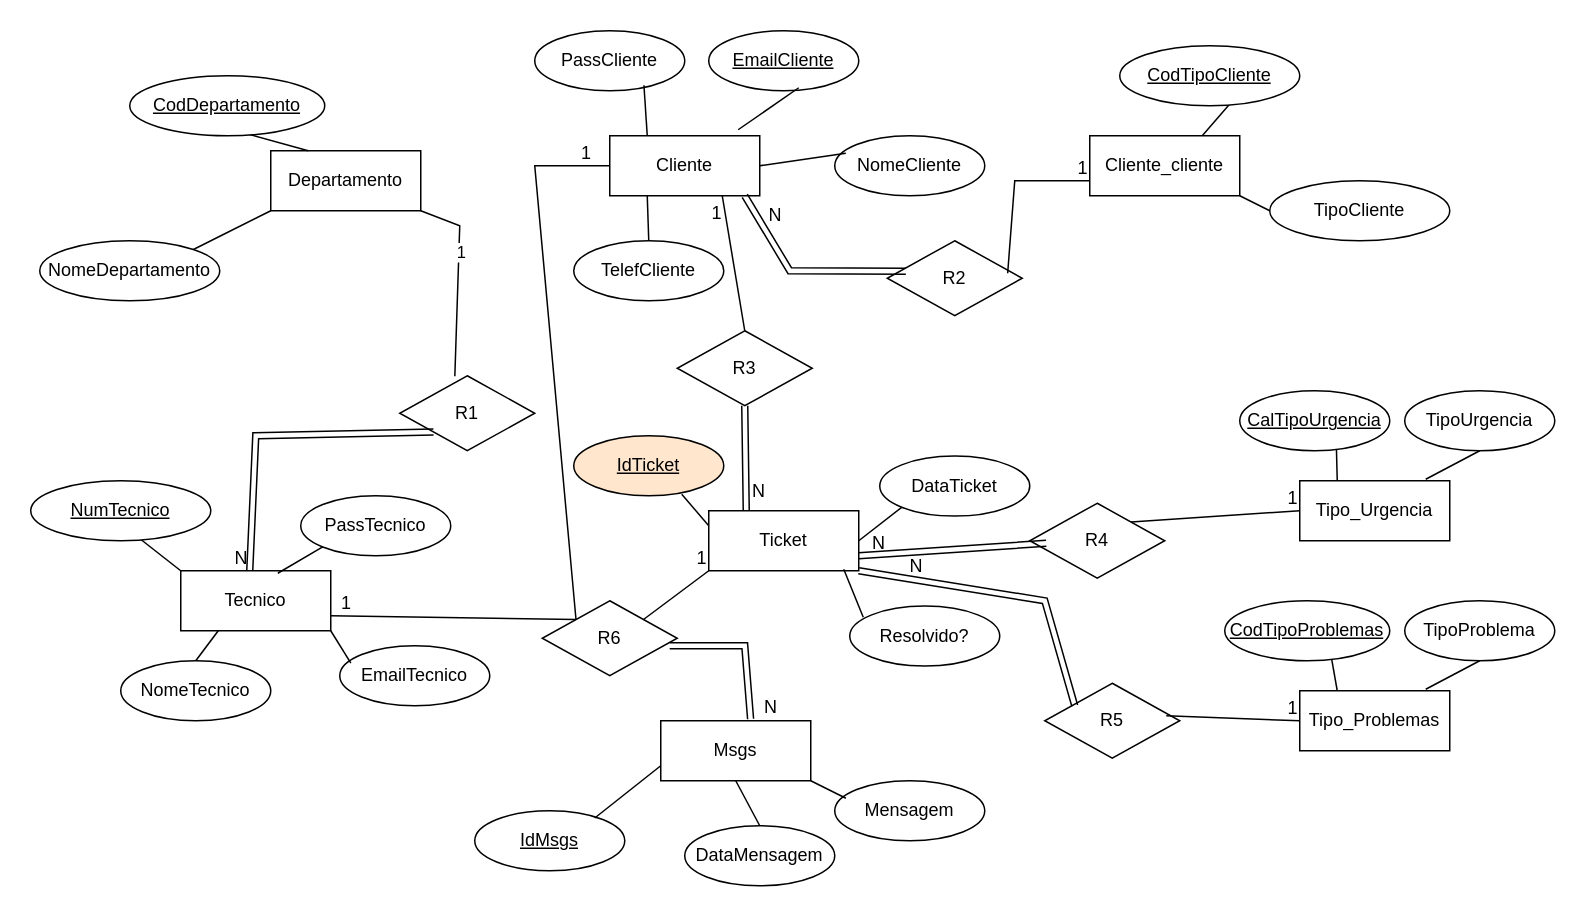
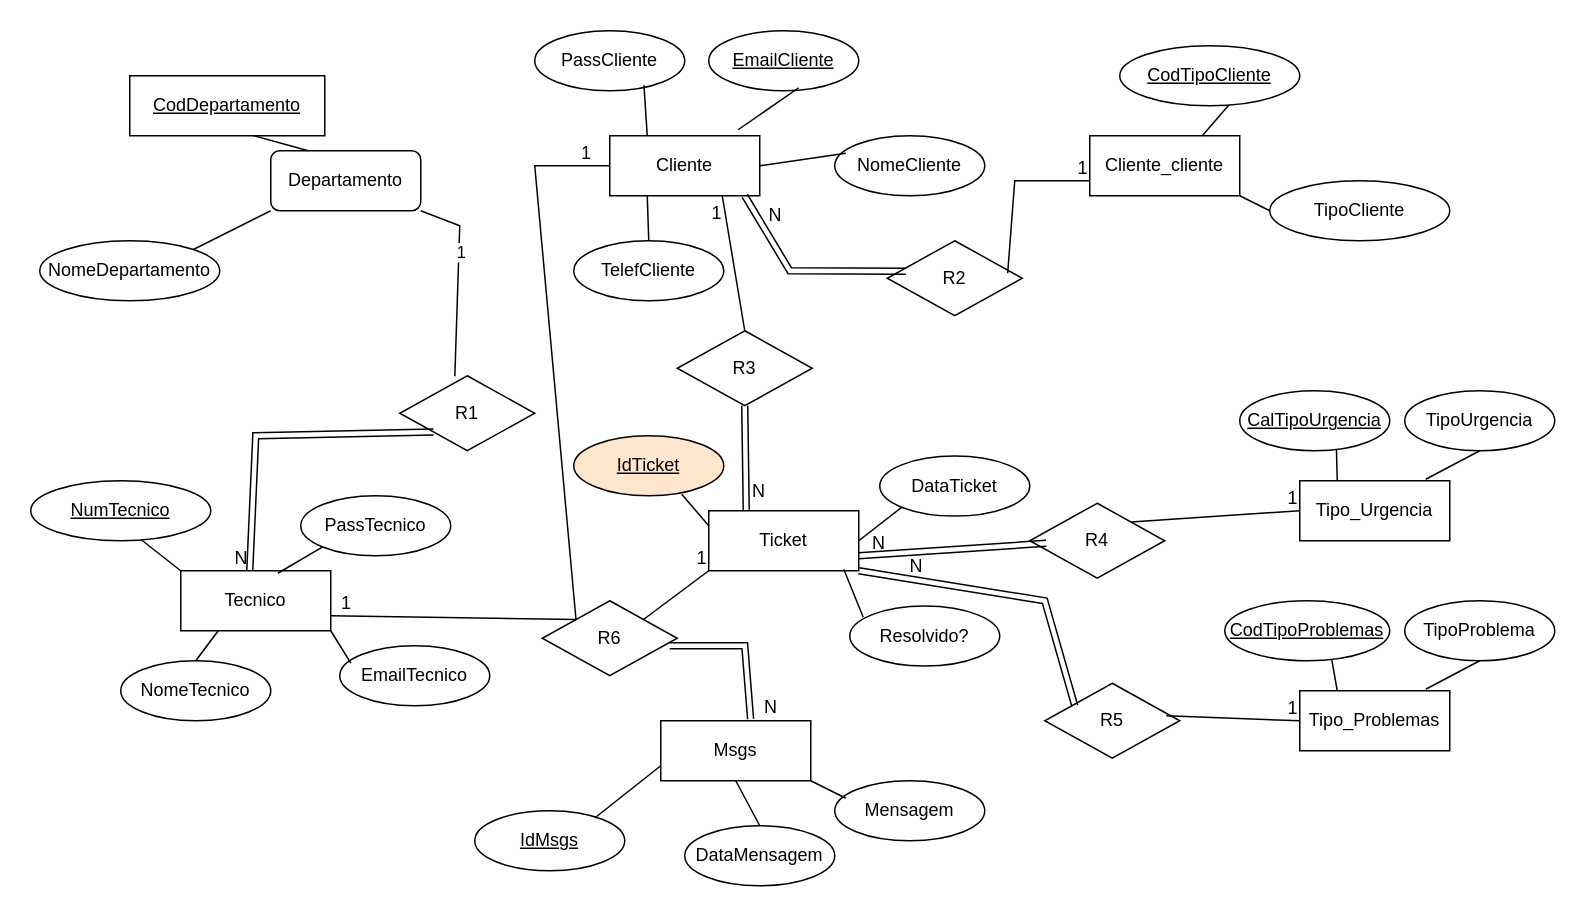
(227, 106) -> (227, 106)
(346, 181) -> (346, 181)
